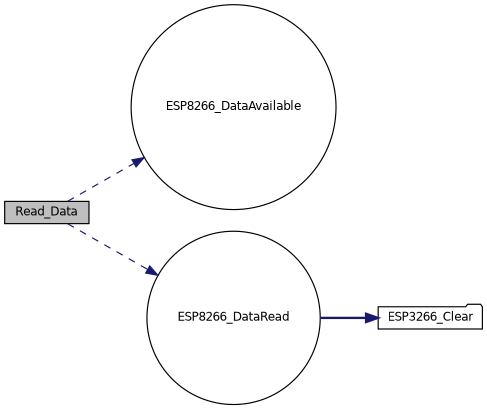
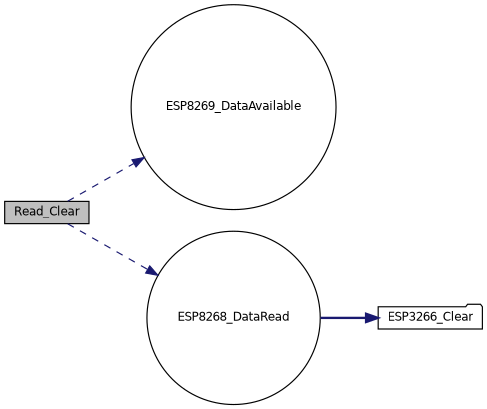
(234, 107) -> (234, 107)
(47, 213) -> (47, 213)
(234, 318) -> (234, 318)
